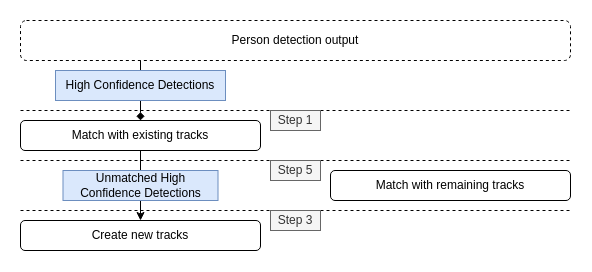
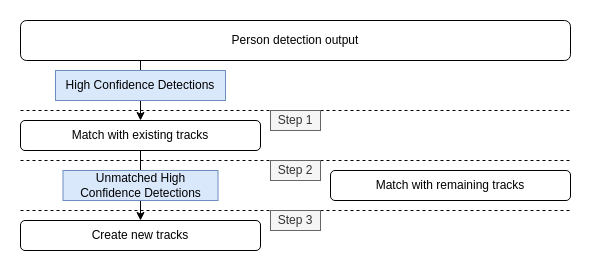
(296, 41) -> (296, 41)
(141, 112) -> (141, 113)
(296, 171) -> (296, 171)
